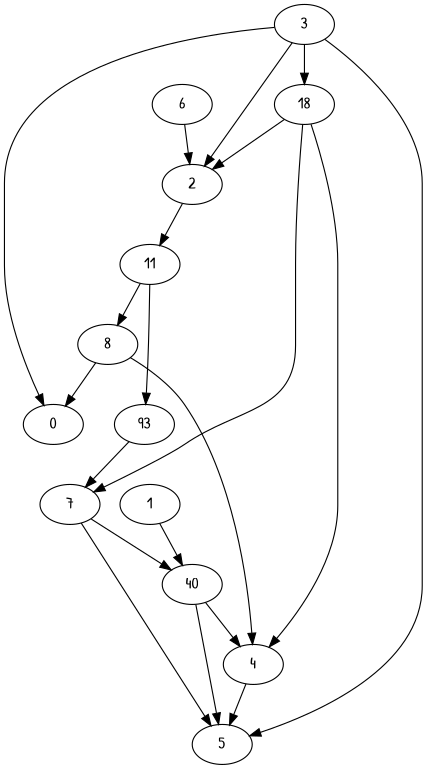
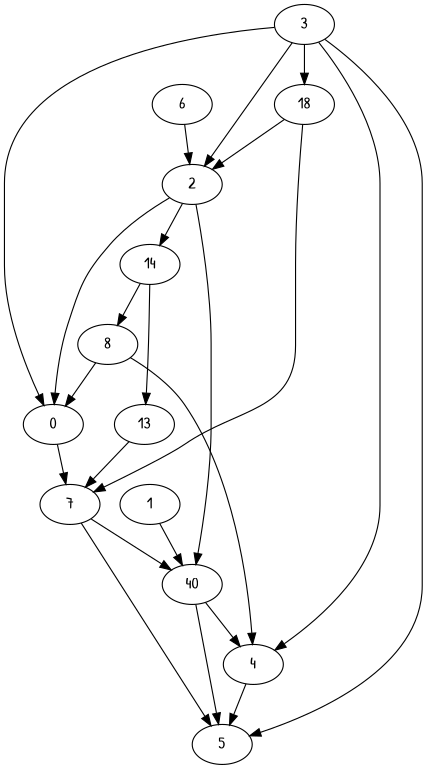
(150, 264) -> (150, 264)
none -> (85, 279)
none -> (211, 379)
(338, 388) -> (380, 353)
(144, 424) -> (144, 424)
none -> (60, 459)
